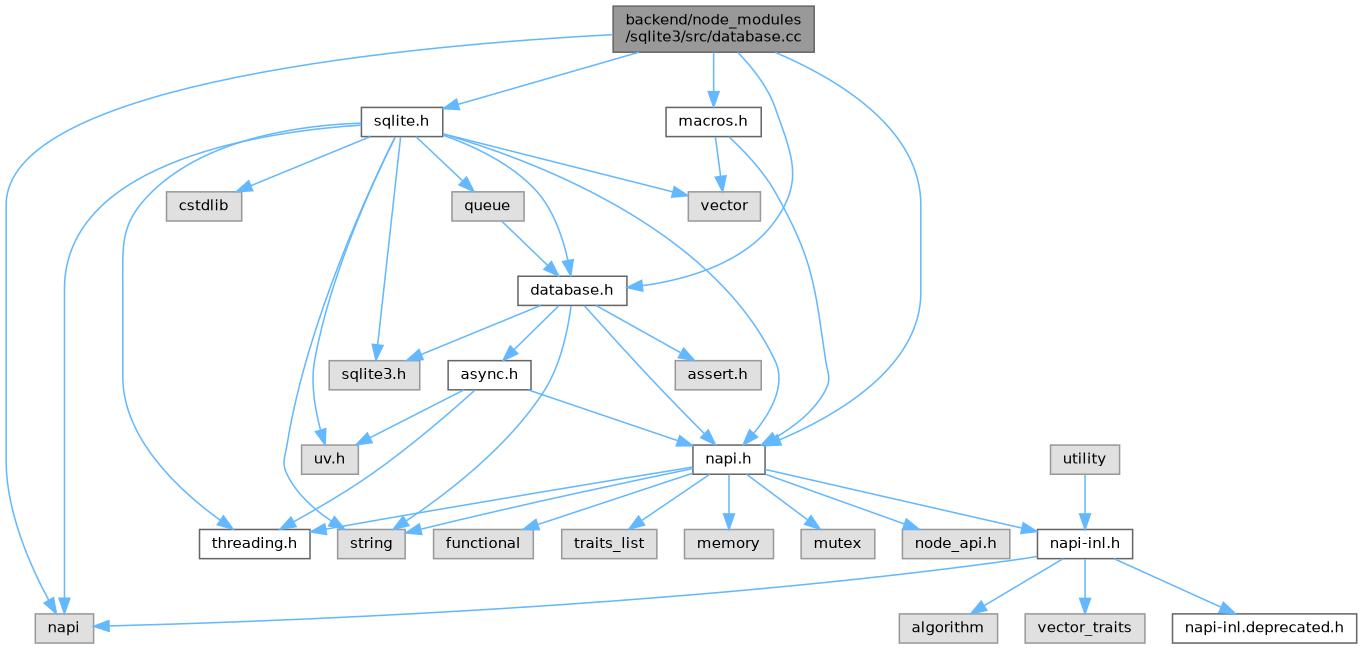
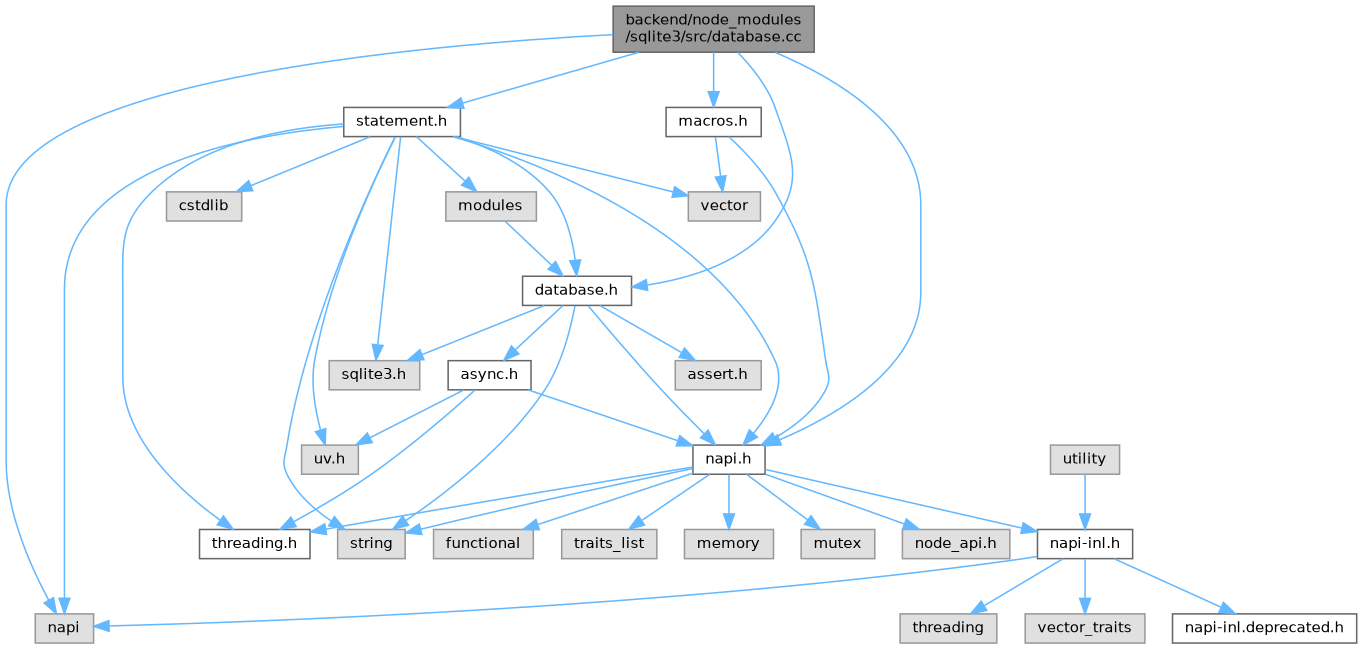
(402, 122) -> (402, 122)
(488, 206) -> (491, 206)
(948, 628) -> (948, 628)
